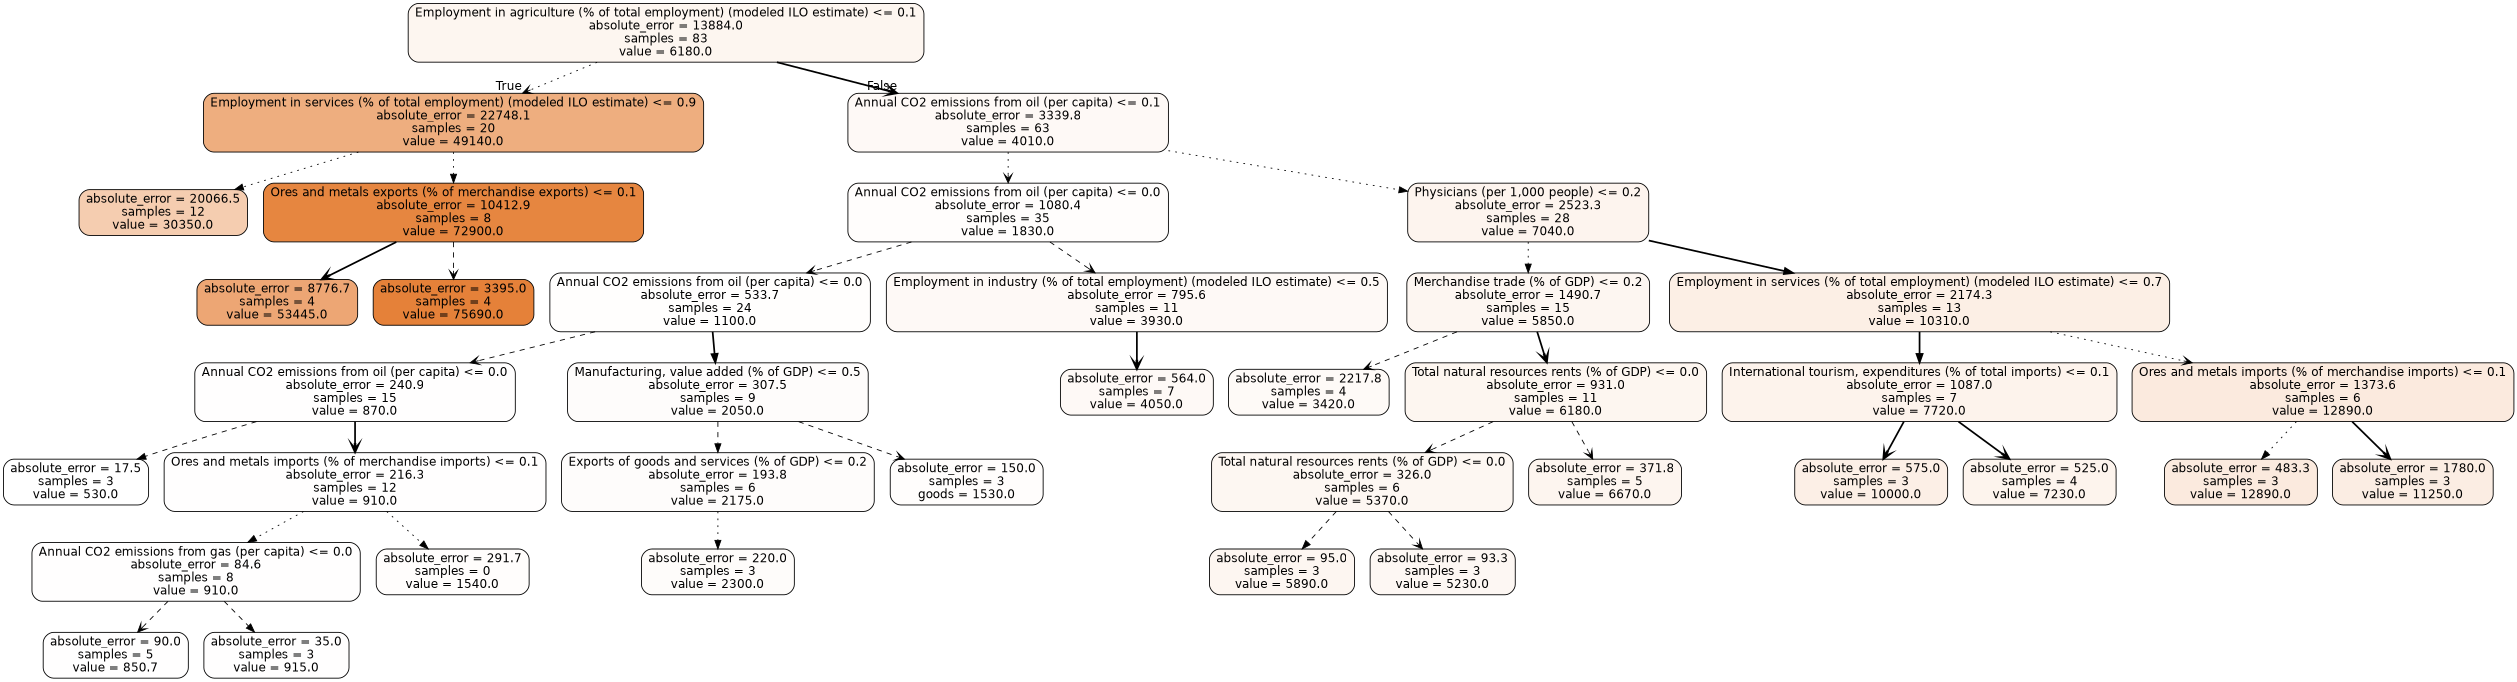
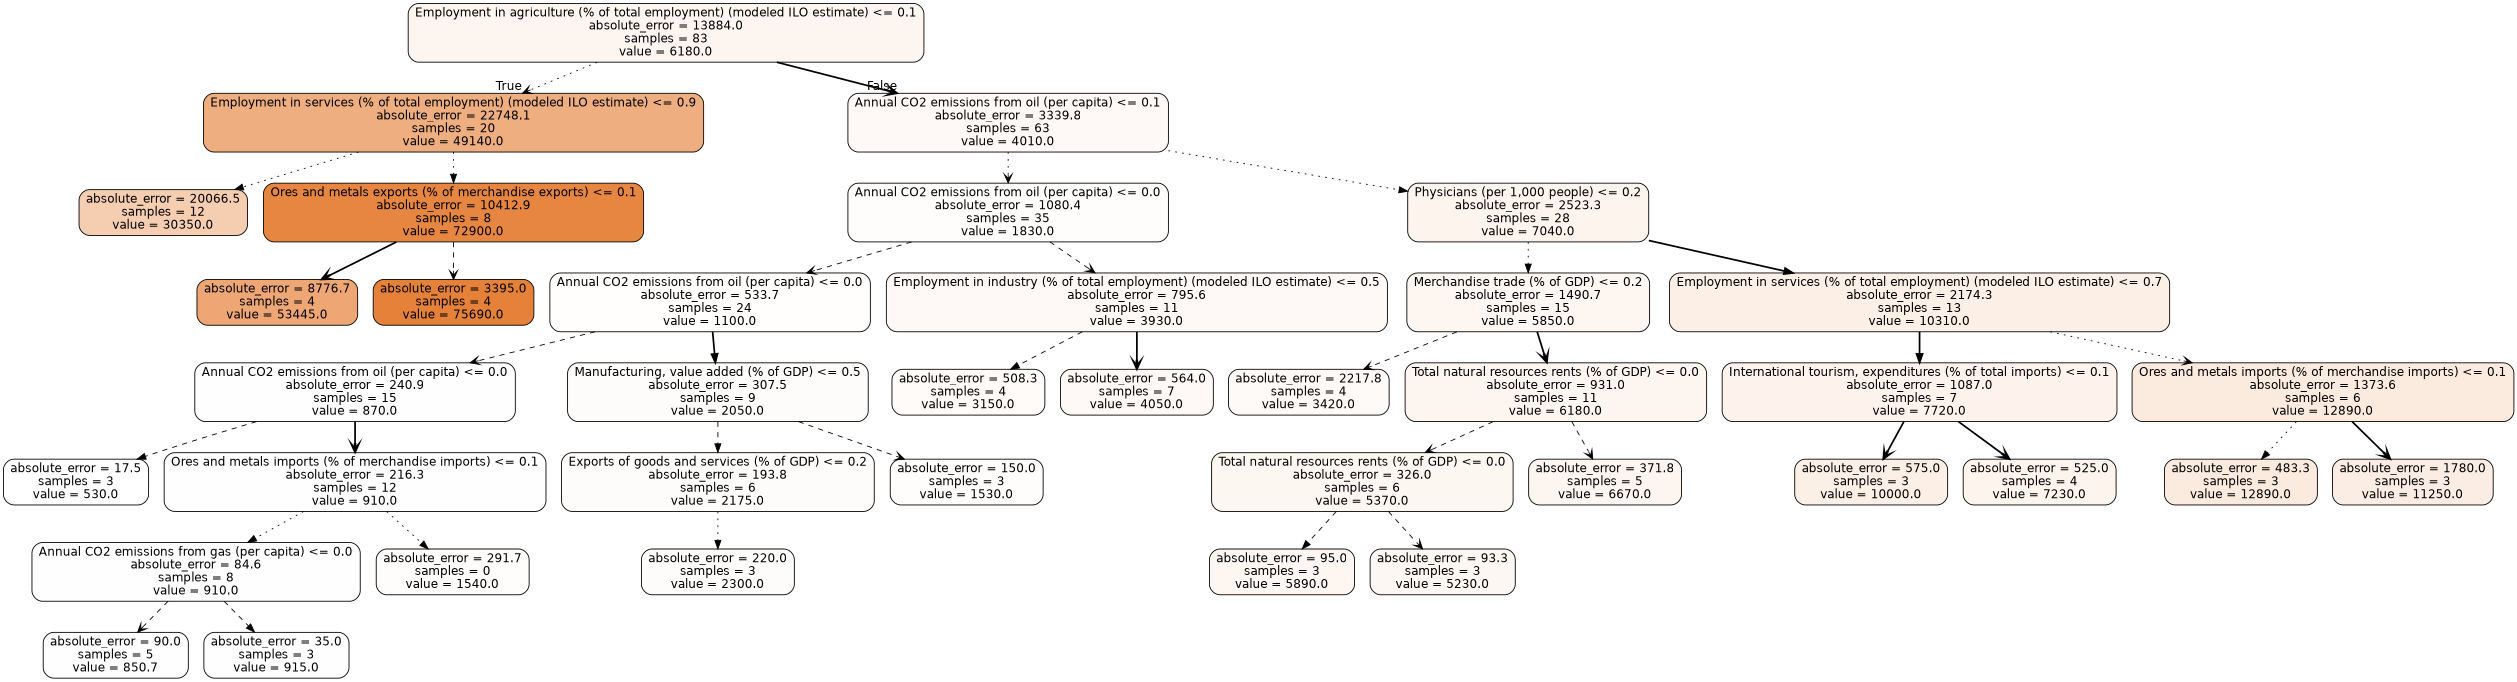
none -> (968, 392)
(967, 482) -> (967, 482)
